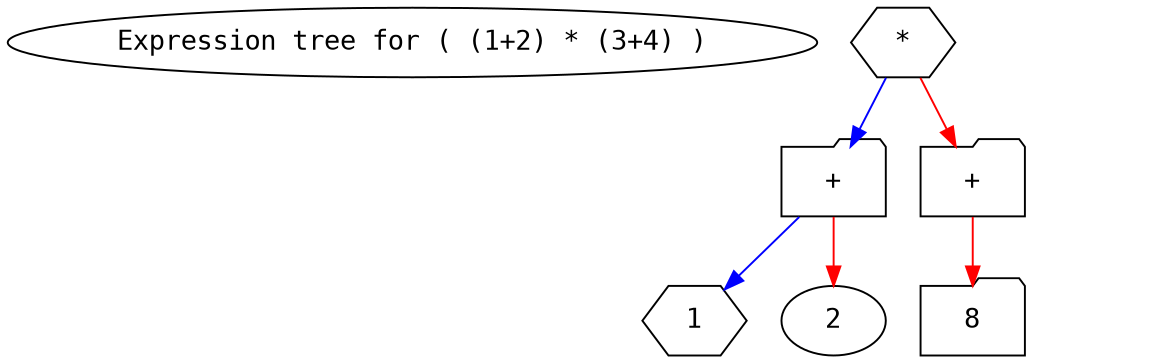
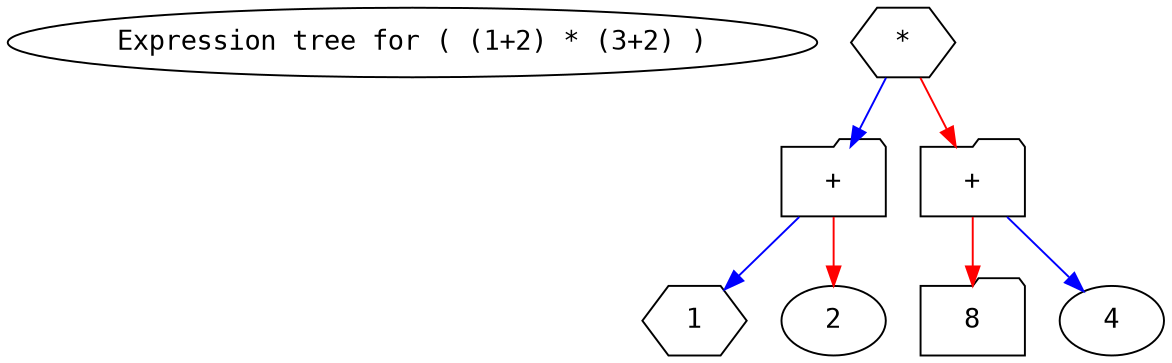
(412, 43) -> (412, 43)
none -> (1112, 321)
